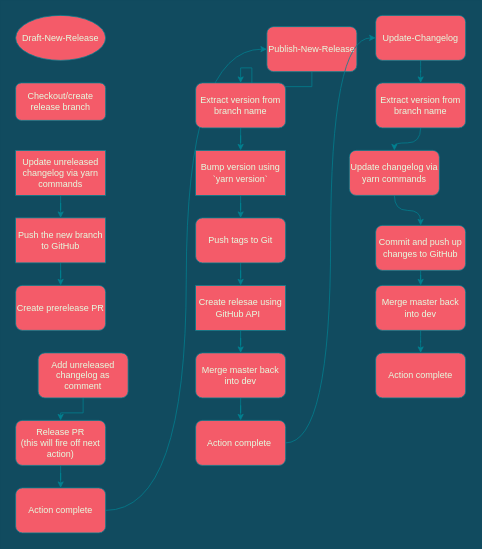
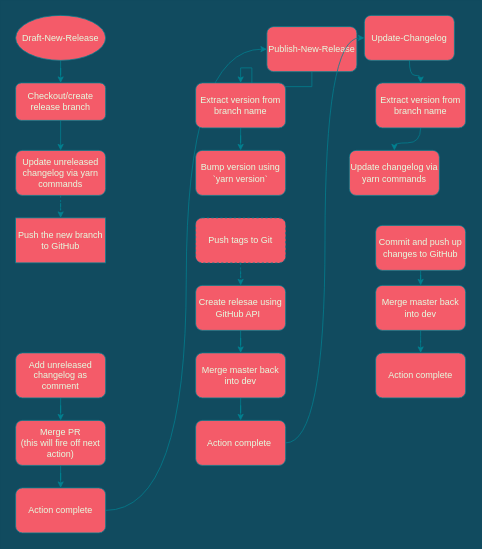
(420, 38) -> (409, 38)
none -> (60, 74)
none -> (60, 132)
(60, 173) -> (60, 173)
(240, 173) -> (240, 173)
(60, 209) -> (60, 209)
(240, 209) -> none
(404, 210) -> none
(240, 240) -> (240, 240)
(240, 263) -> (240, 263)
(60, 277) -> none
(60, 308) -> none
(240, 308) -> (240, 308)
(83, 375) -> (60, 375)
(60, 443) -> (60, 443)
